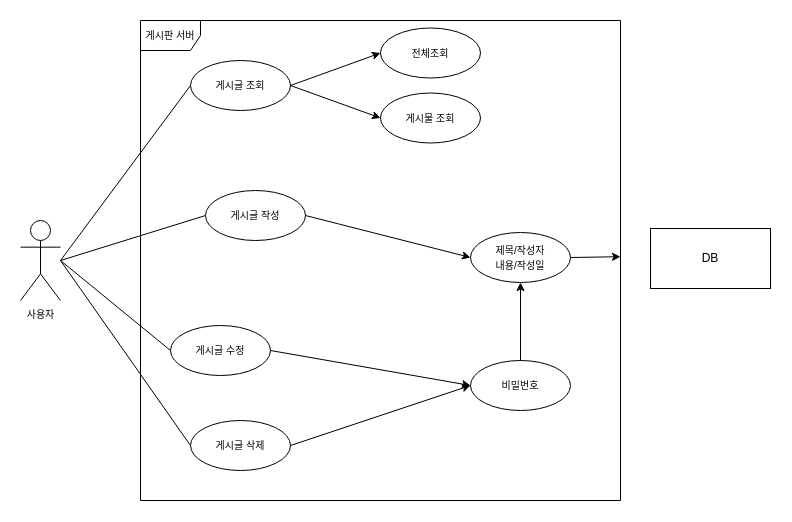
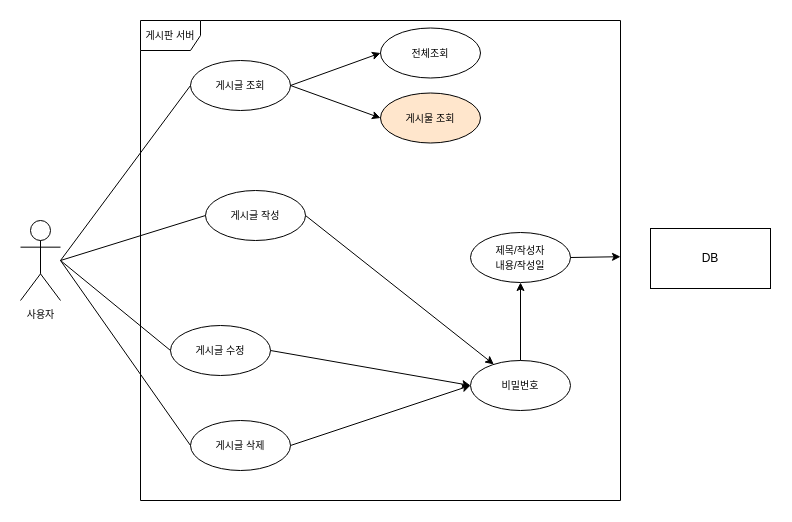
(431, 118) -> (431, 118)
(384, 236) -> (397, 288)
